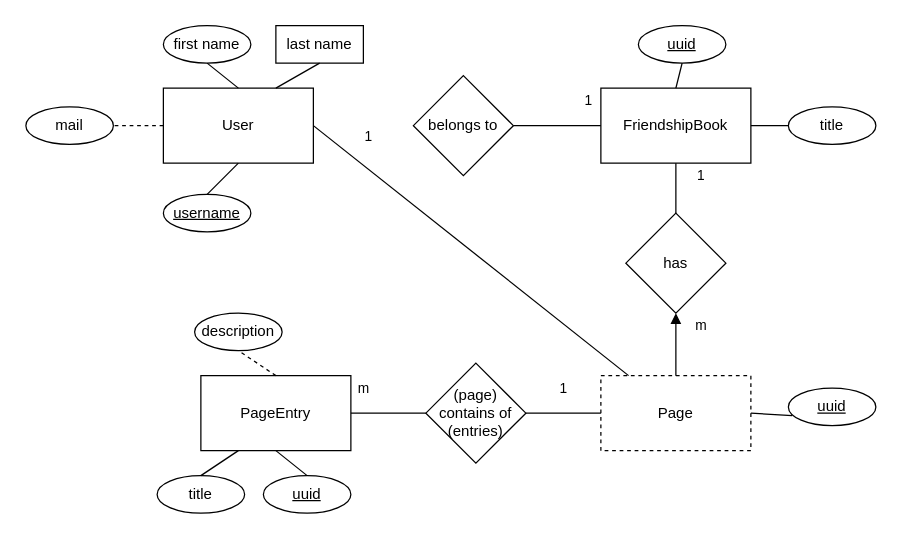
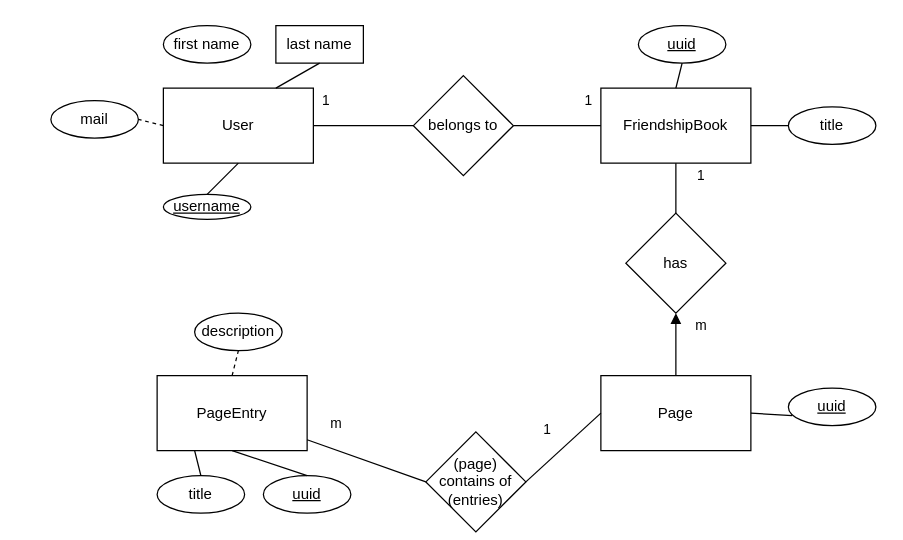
(223, 76) -> none
(69, 126) -> (94, 119)
(207, 213) -> (207, 207)
(471, 251) -> (363, 126)
(276, 413) -> (232, 413)
(476, 413) -> (476, 482)
(676, 413) -> (676, 413)
